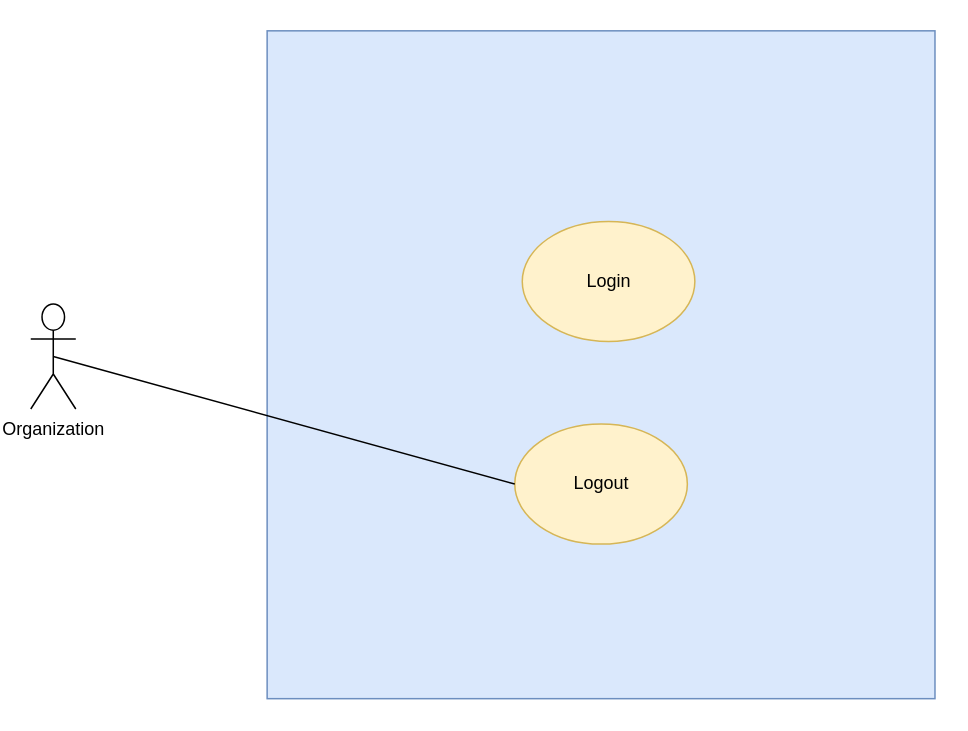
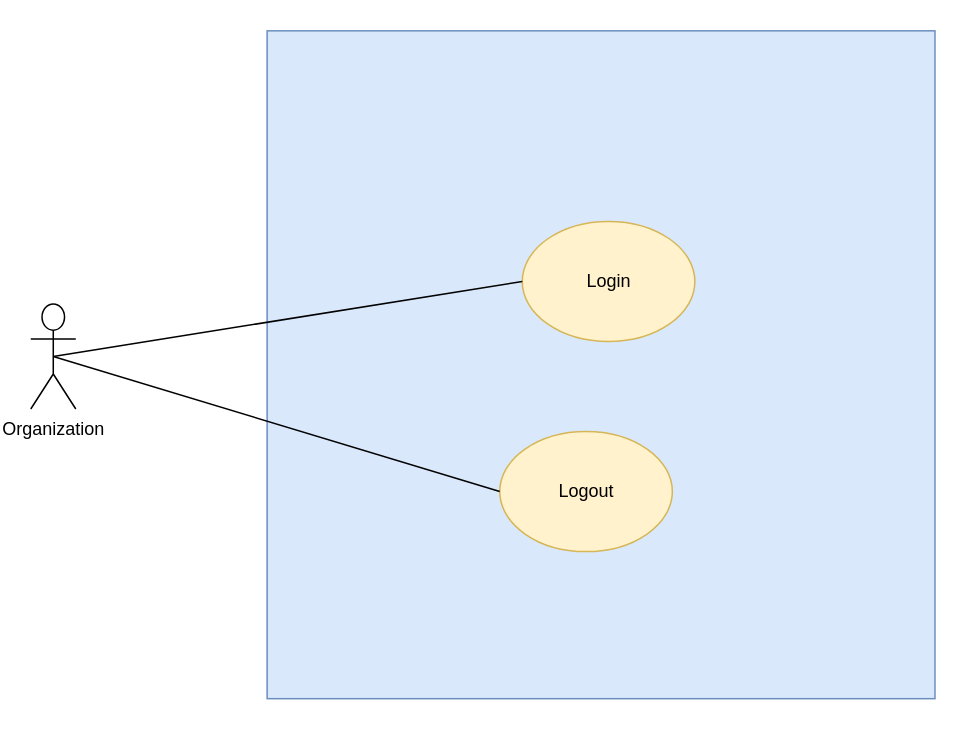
none -> (291, 318)
(601, 484) -> (586, 491)
